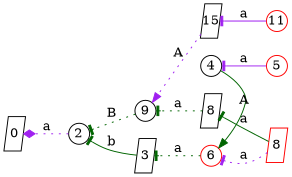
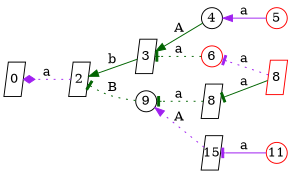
(247, 66) -> (249, 18)
(245, 103) -> (183, 35)
(79, 134) -> (80, 79)
(114, 151) -> (118, 66)
